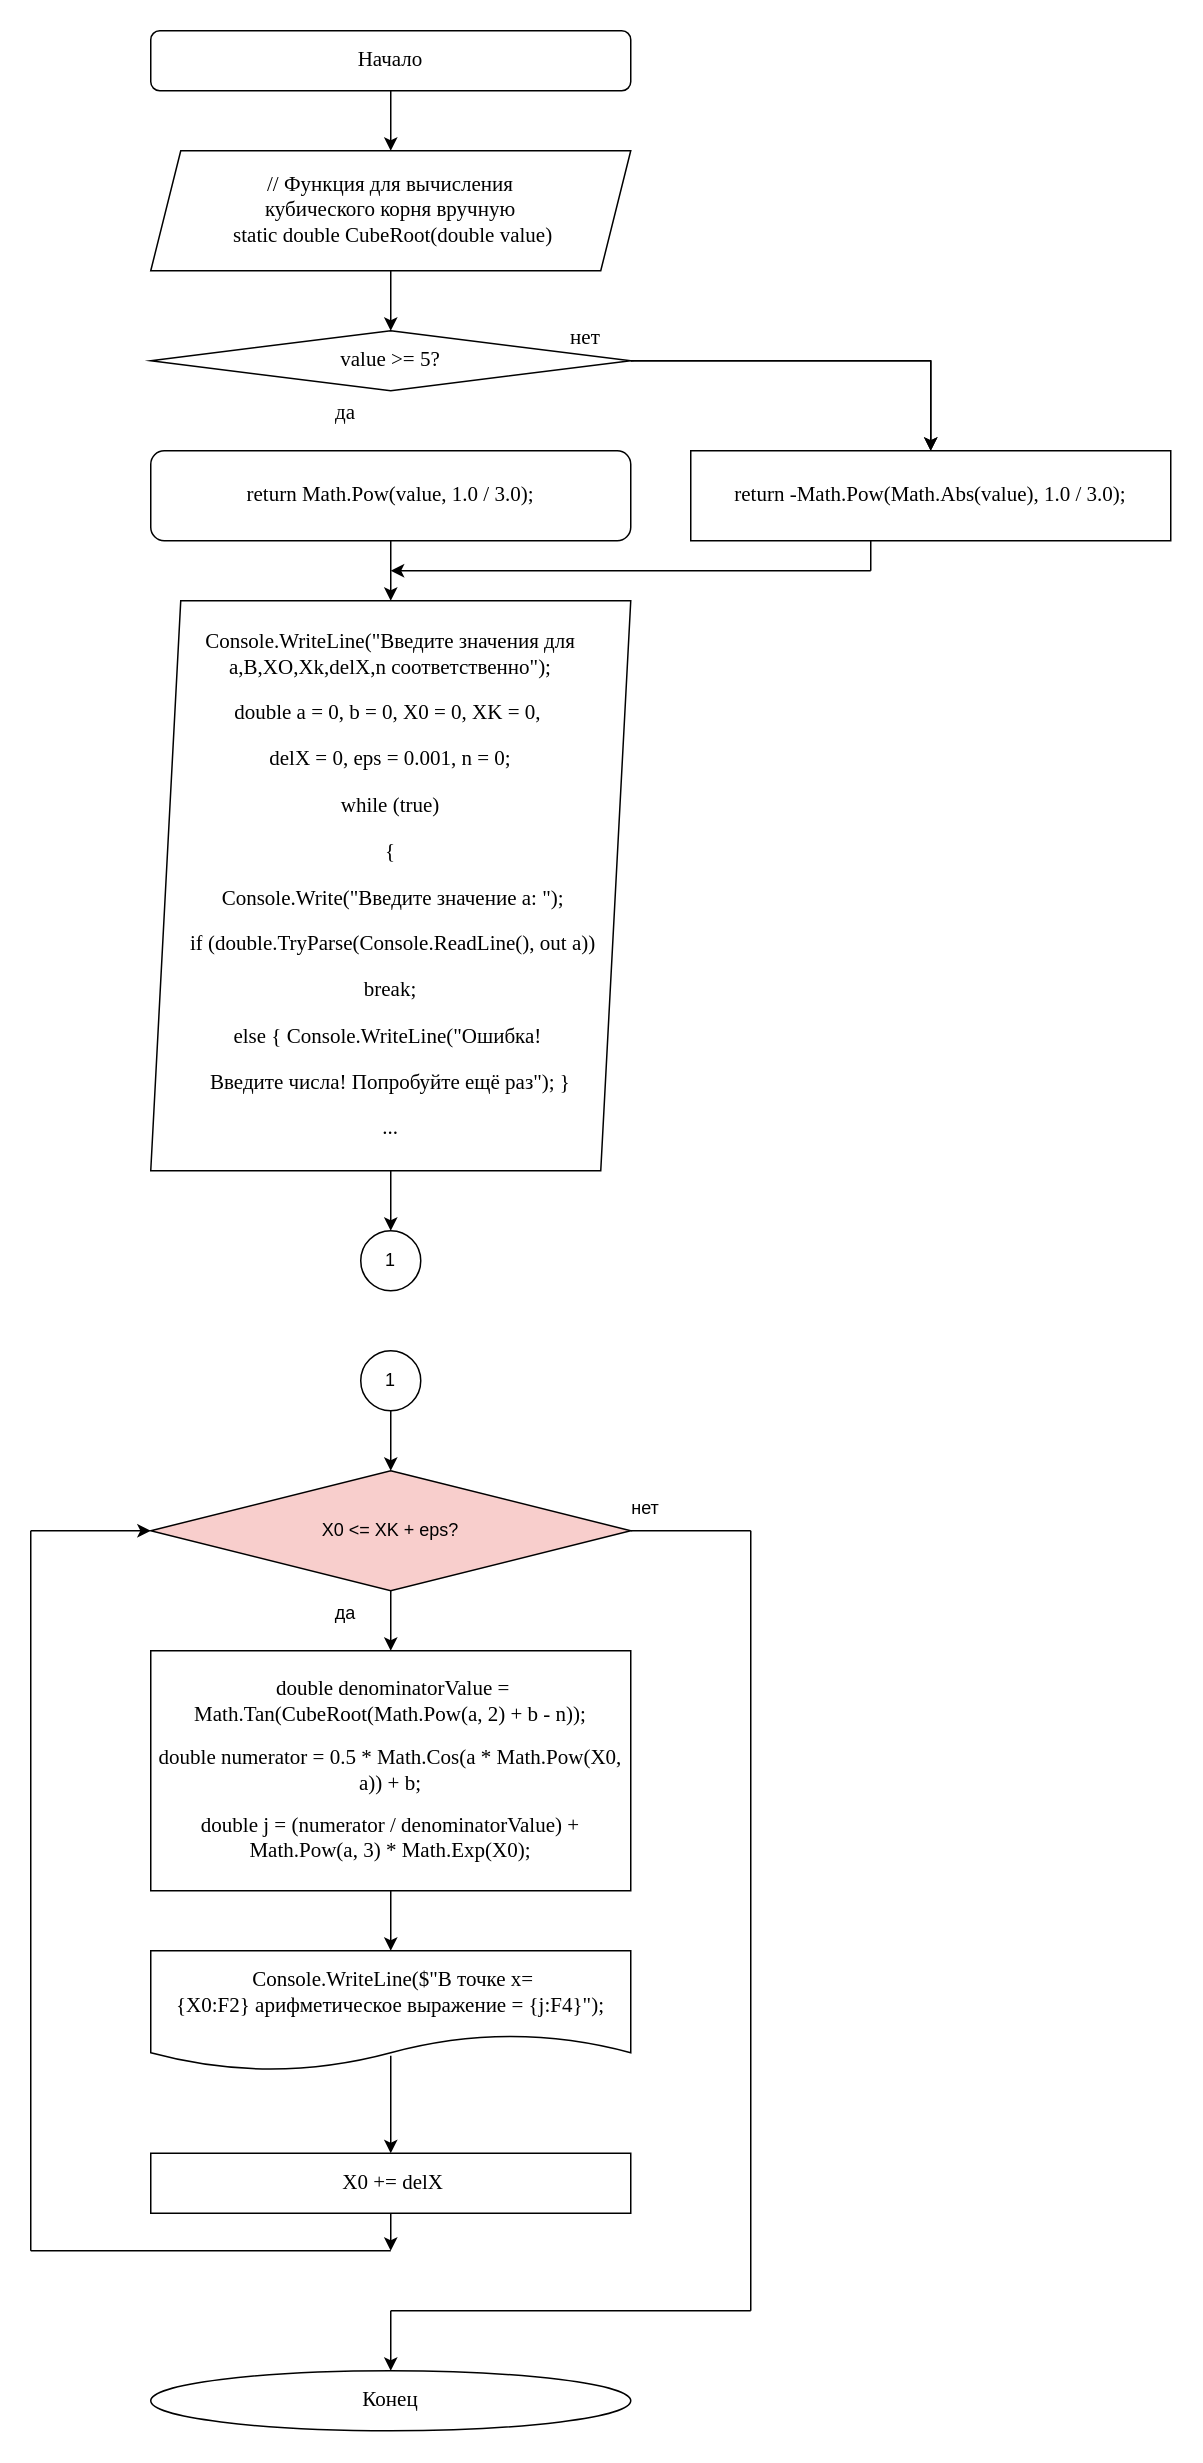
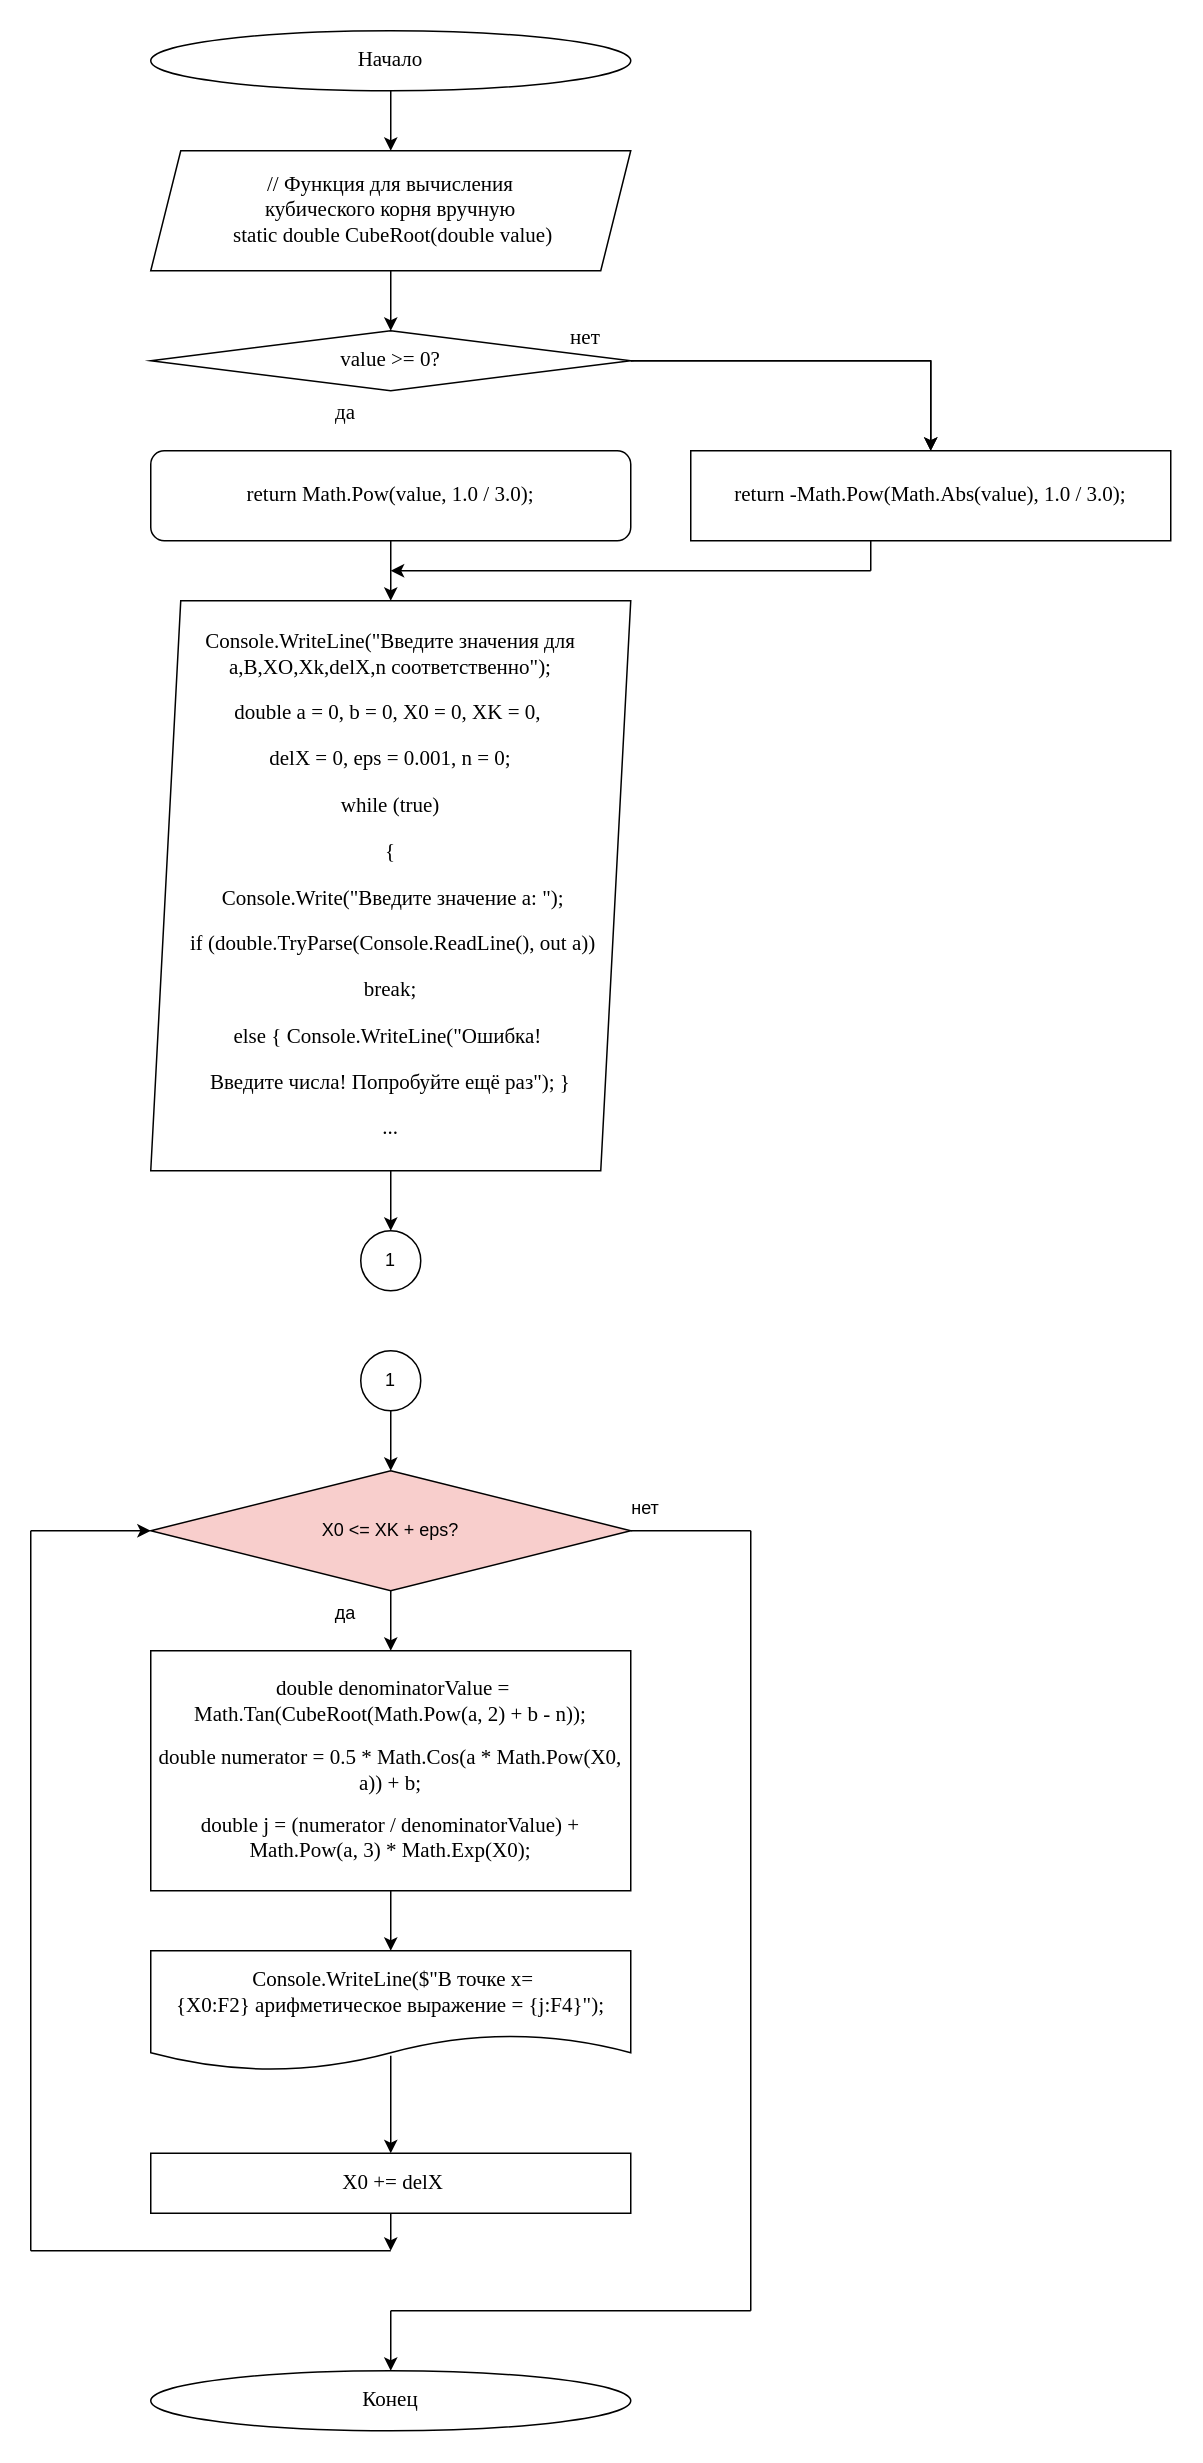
(391, 61) -> (391, 61)
(391, 361) -> (391, 361)
